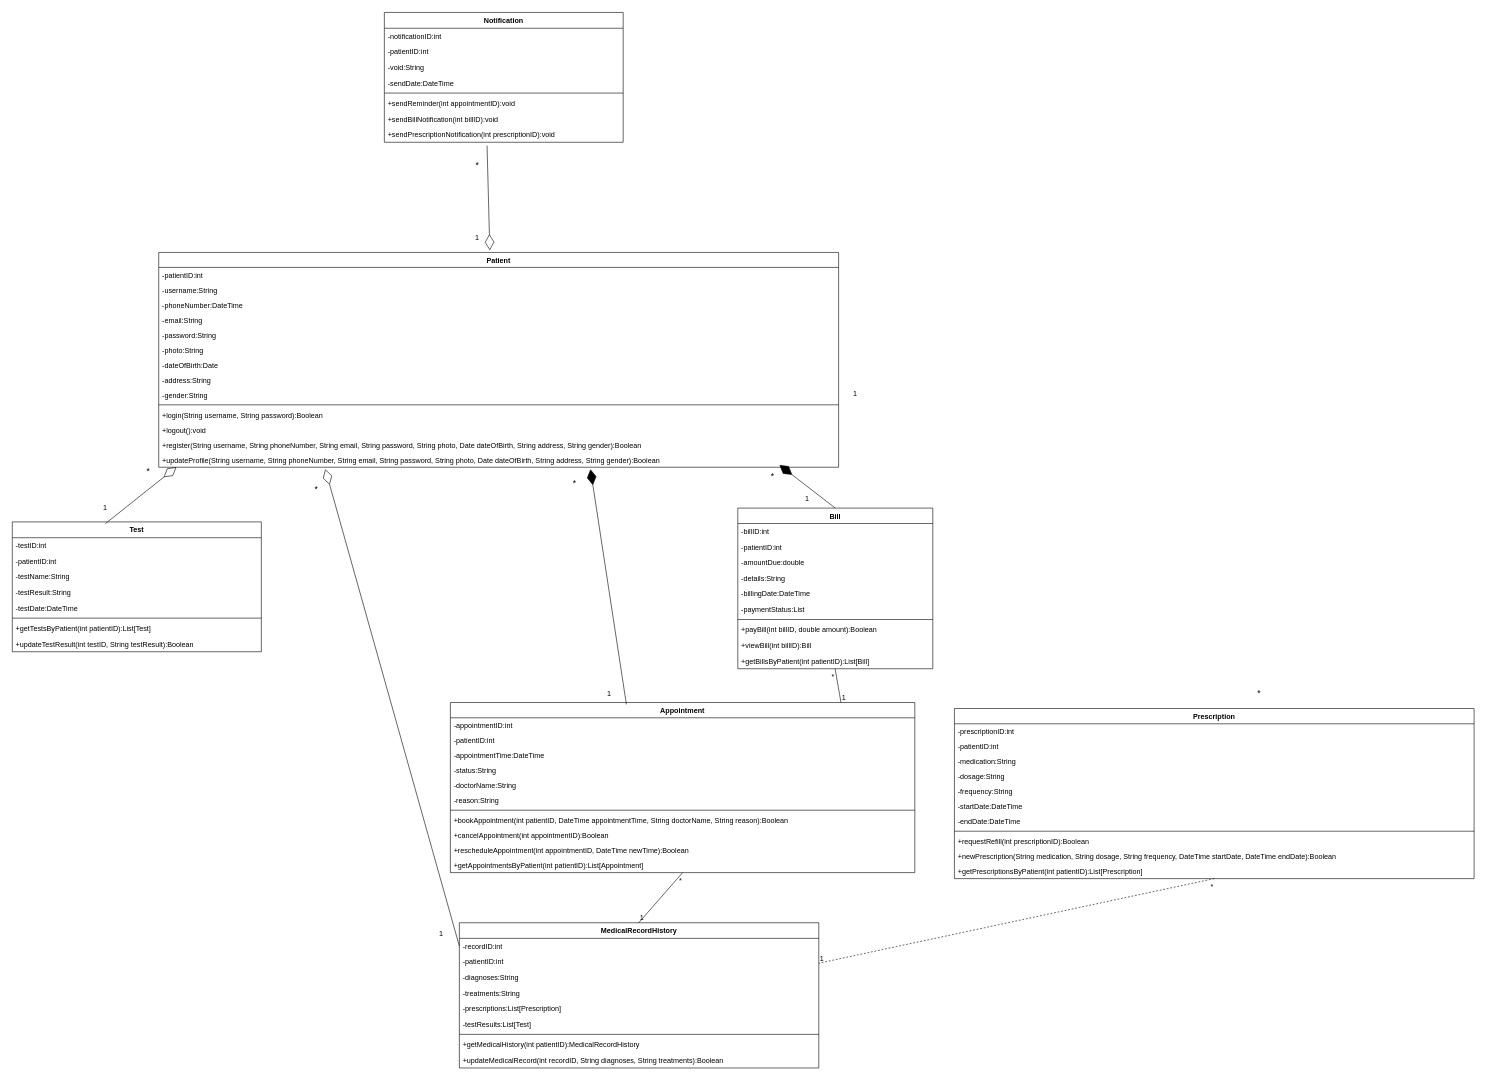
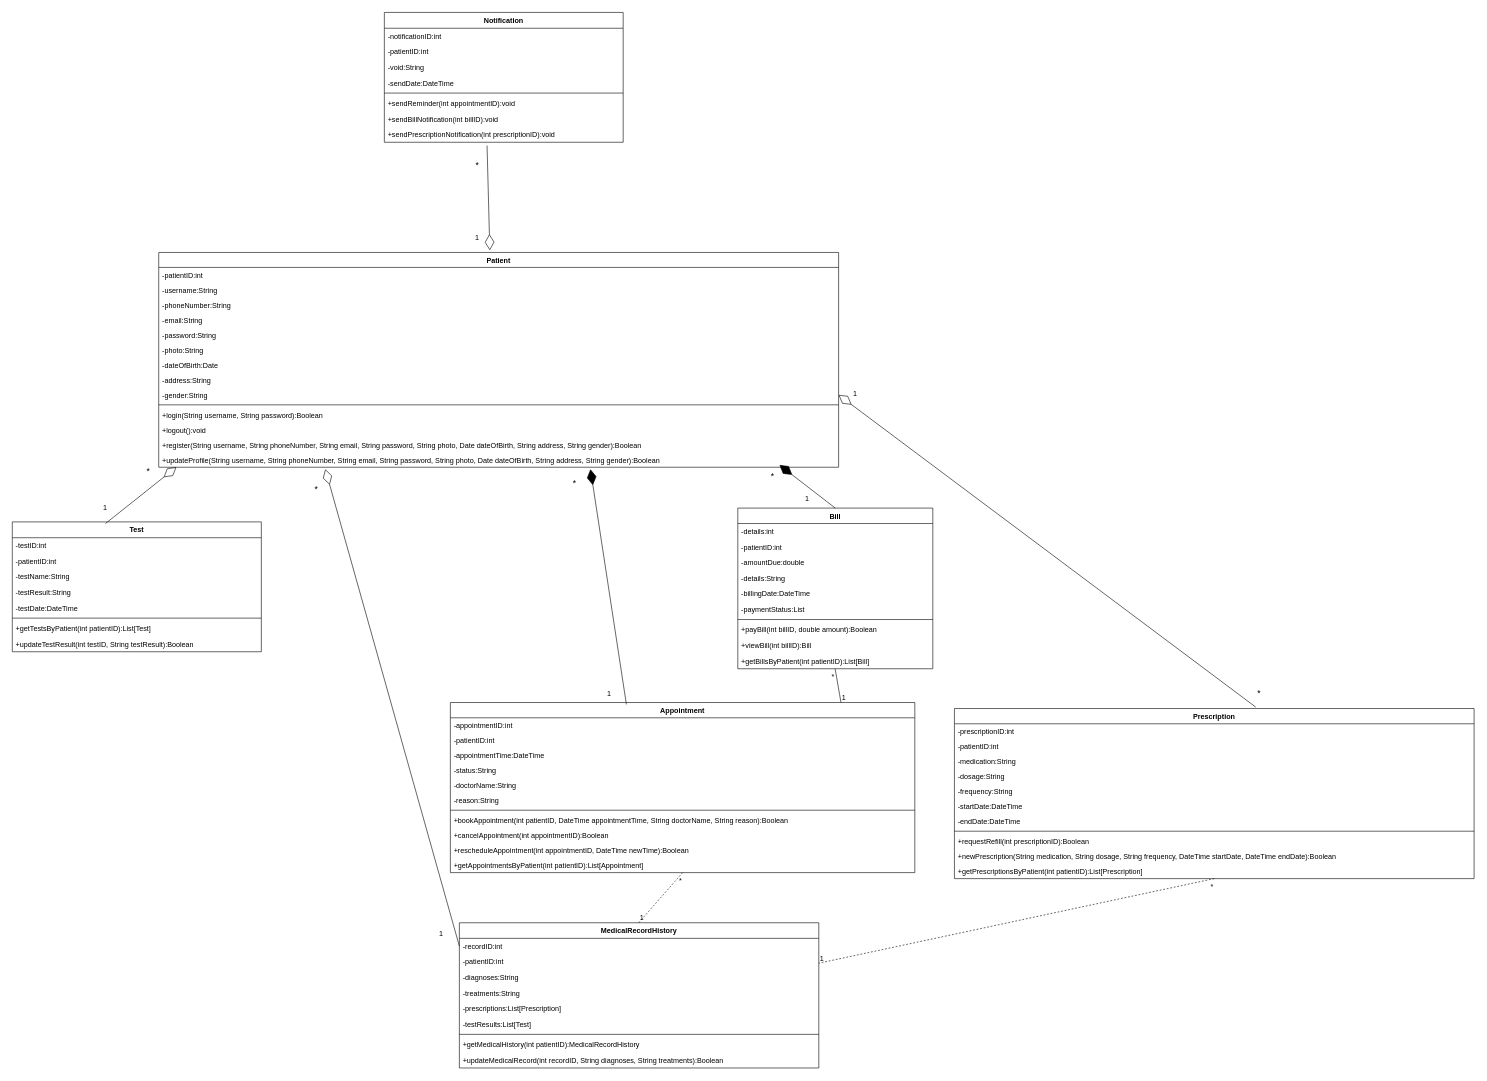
(202, 305) -> (198, 305)
(758, 531) -> (761, 531)
none -> (1054, 556)
(660, 899) -> (660, 899)
